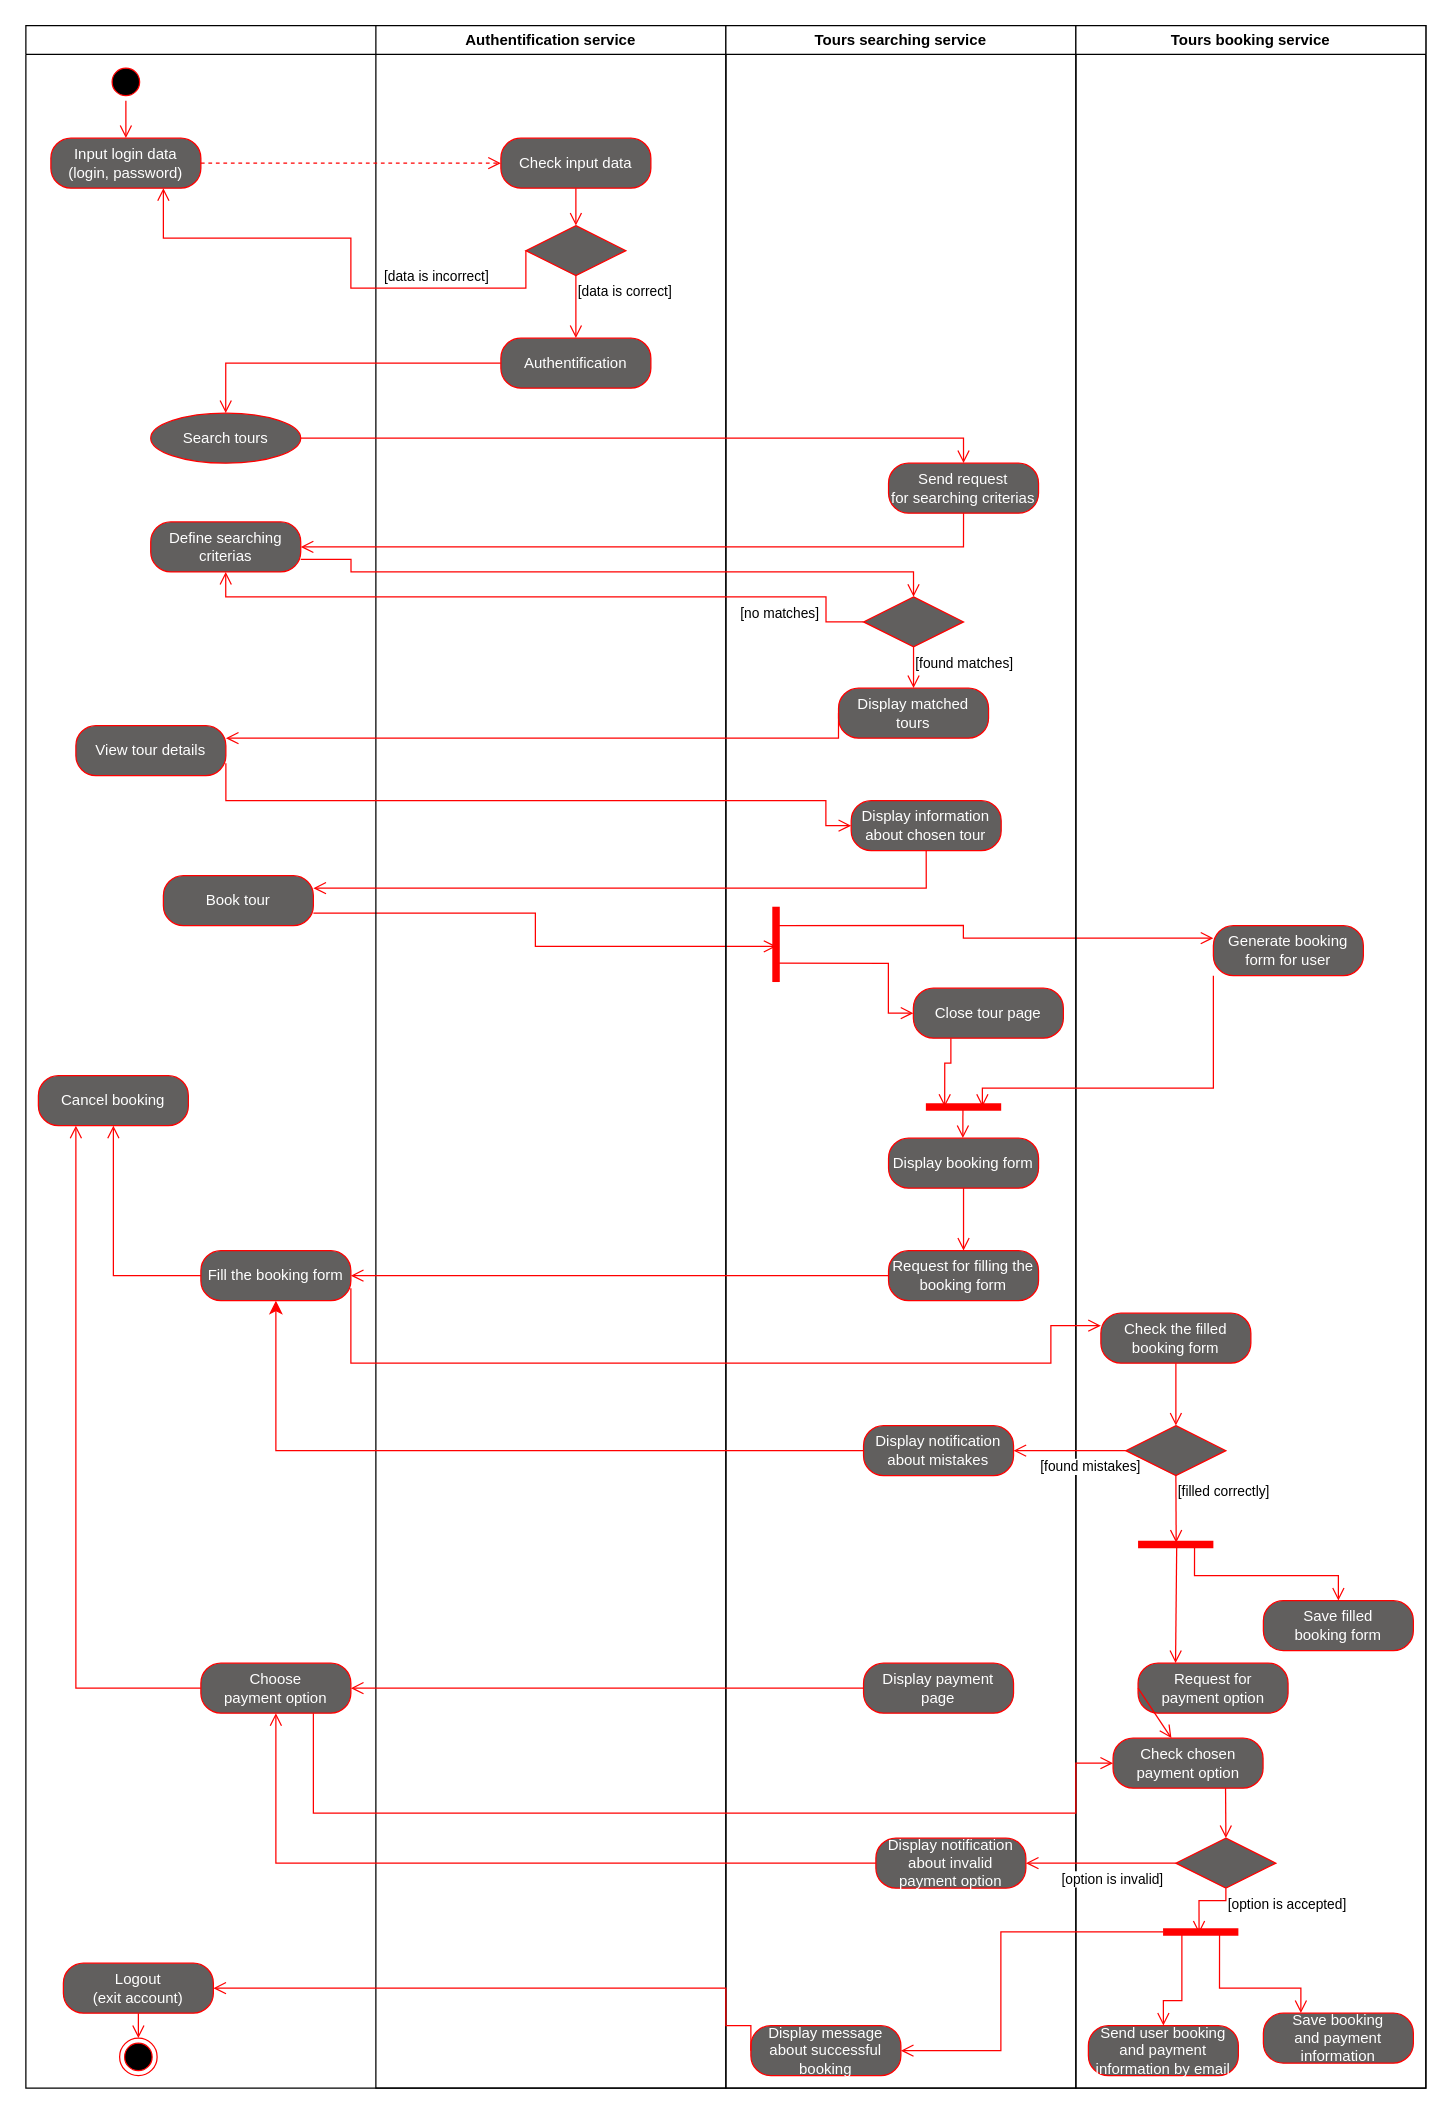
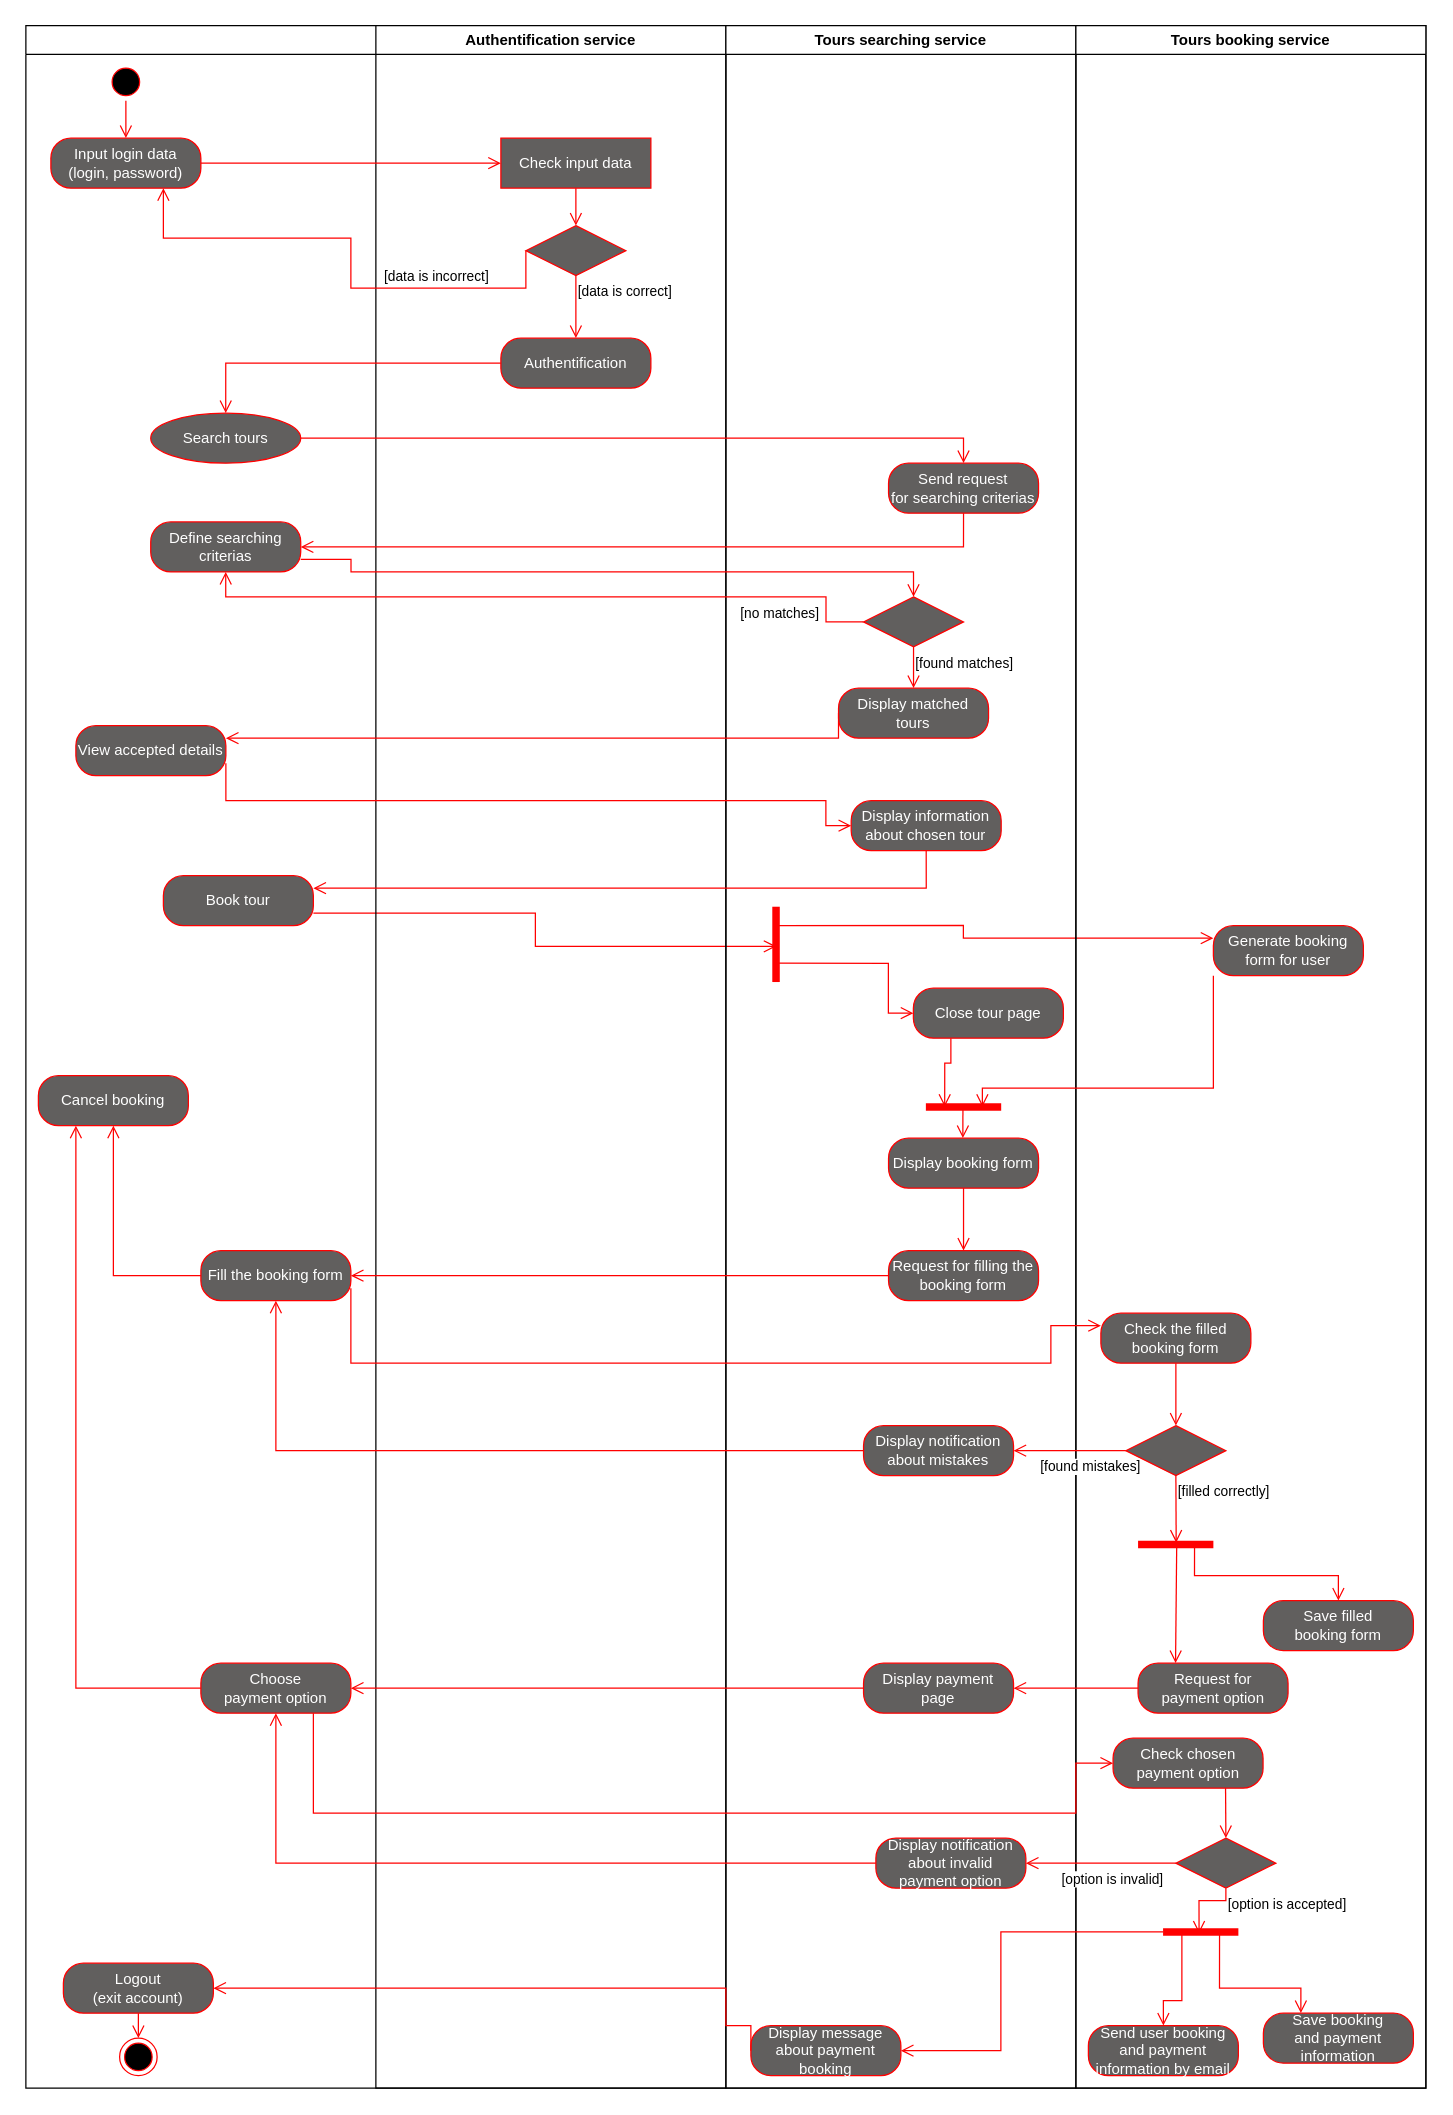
(348, 163) -> (348, 163)
(576, 163) -> (576, 163)
(151, 751) -> (151, 751)
(276, 1312) -> (276, 1309)
(1153, 1712) -> (1078, 1688)
(826, 2051) -> (826, 2051)
